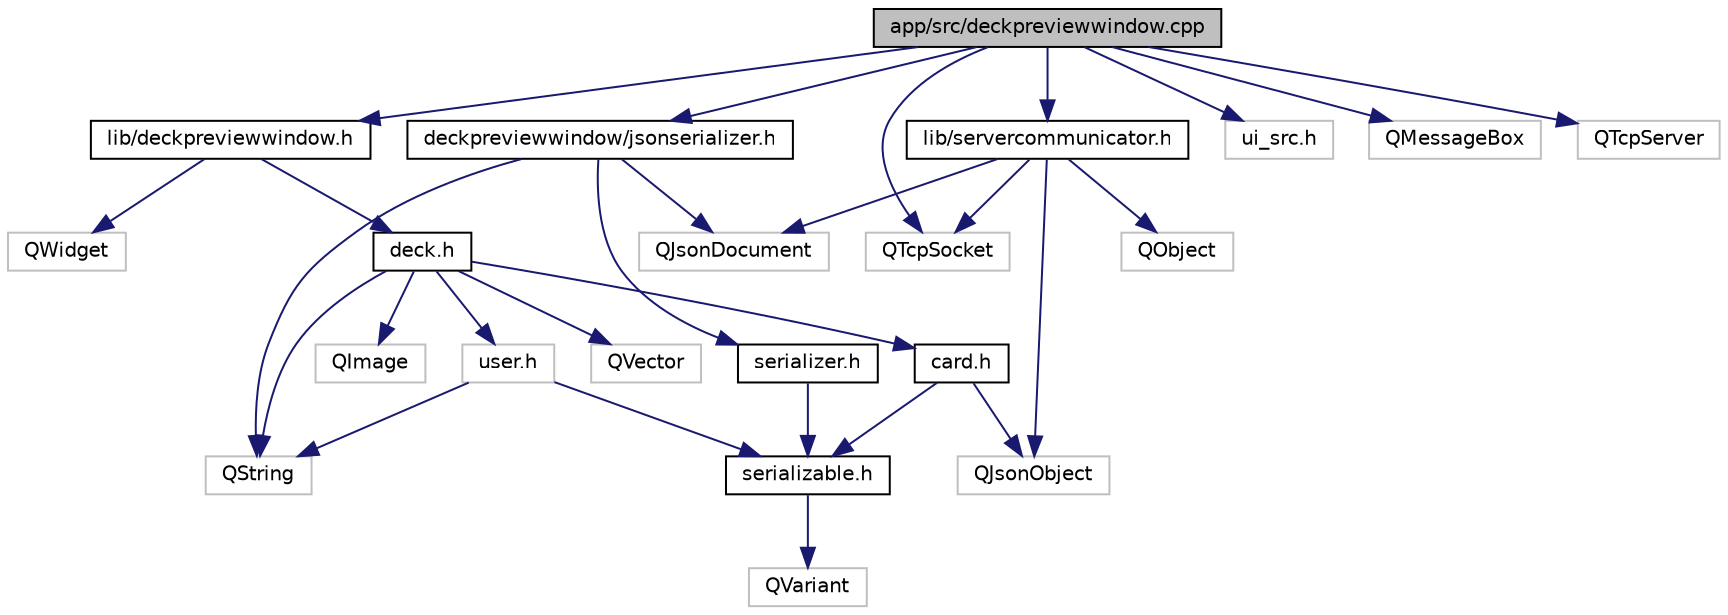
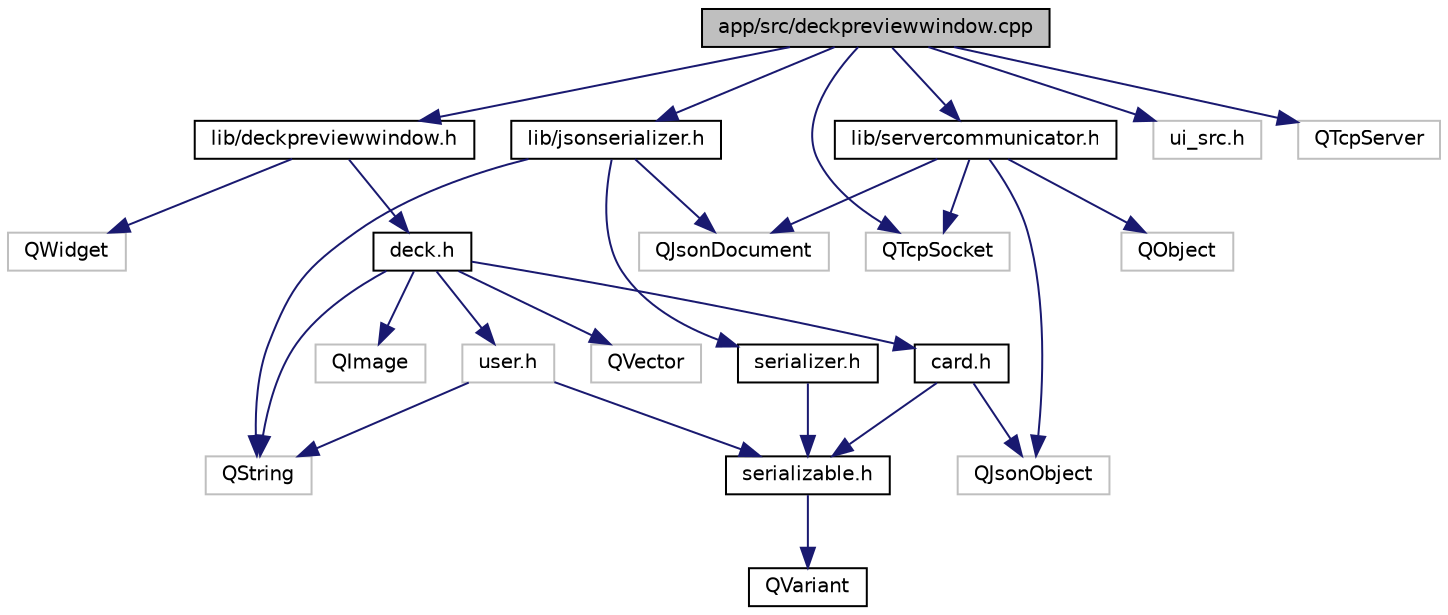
(600, 140) -> (616, 140)
(1455, 140) -> none
(808, 587) -> (808, 587)
